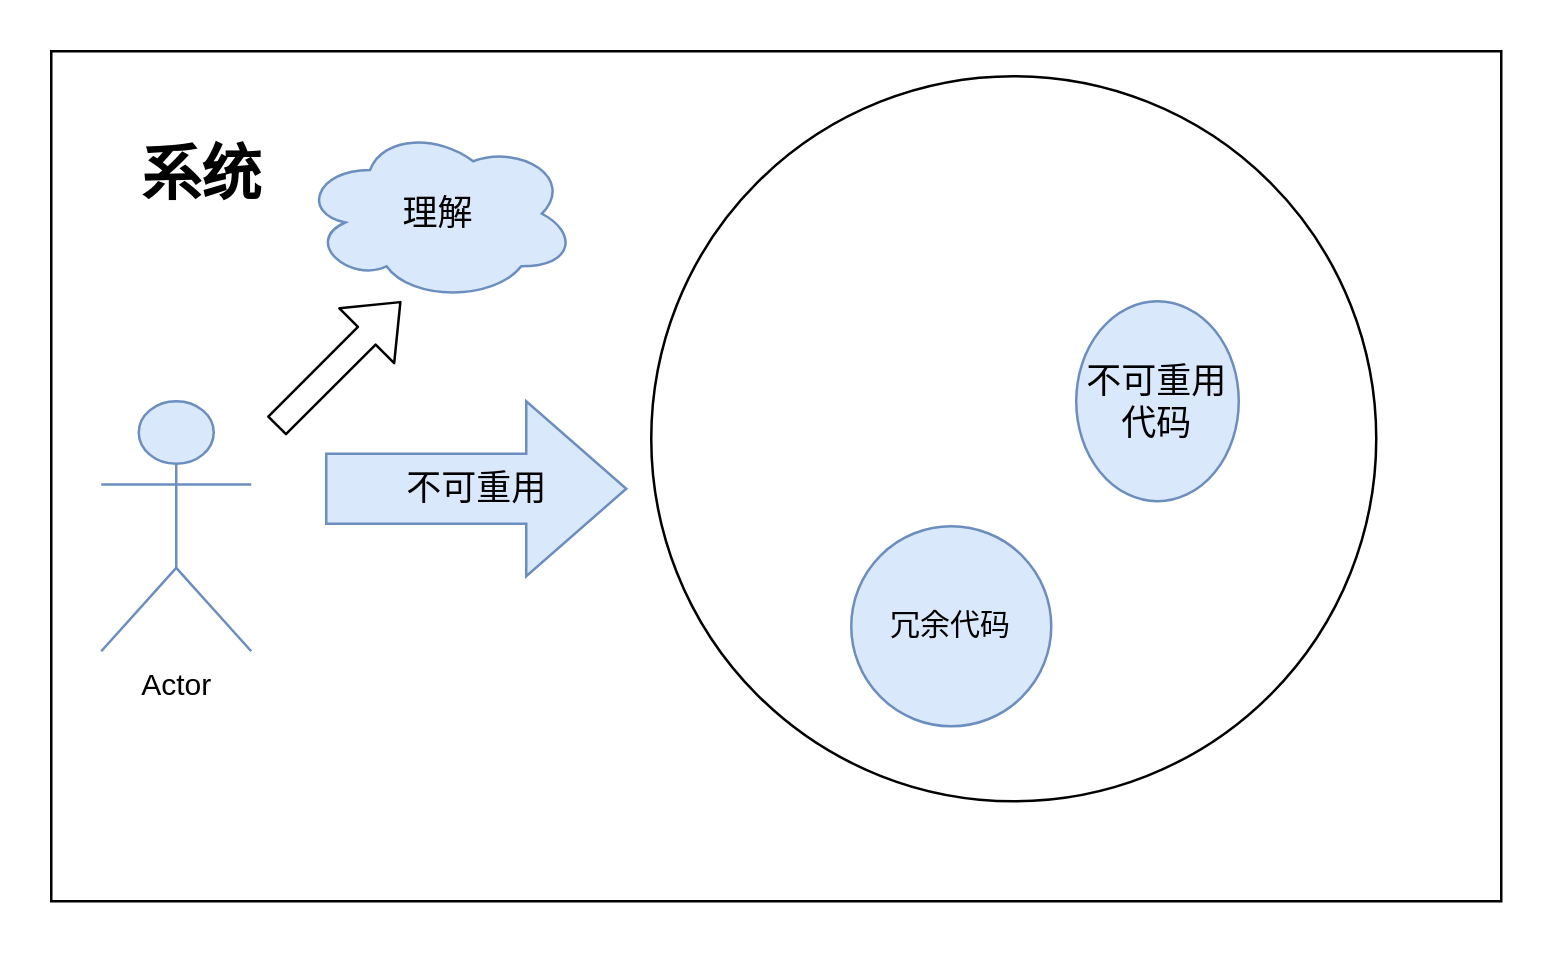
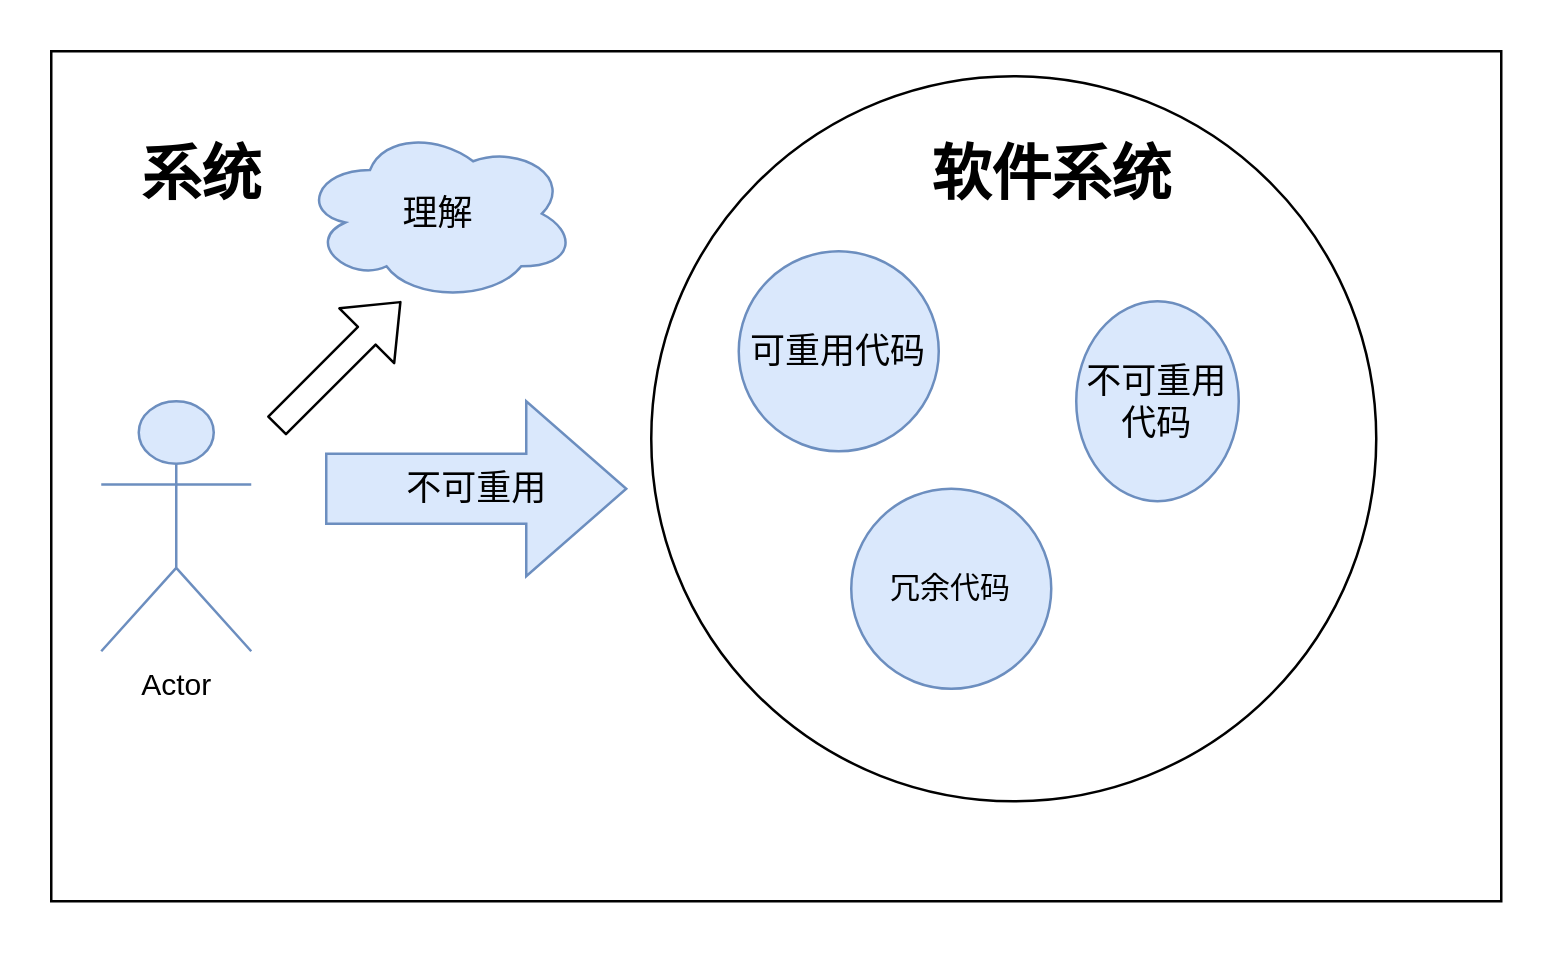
none -> (1051, 176)
none -> (839, 351)
(951, 626) -> (951, 589)
